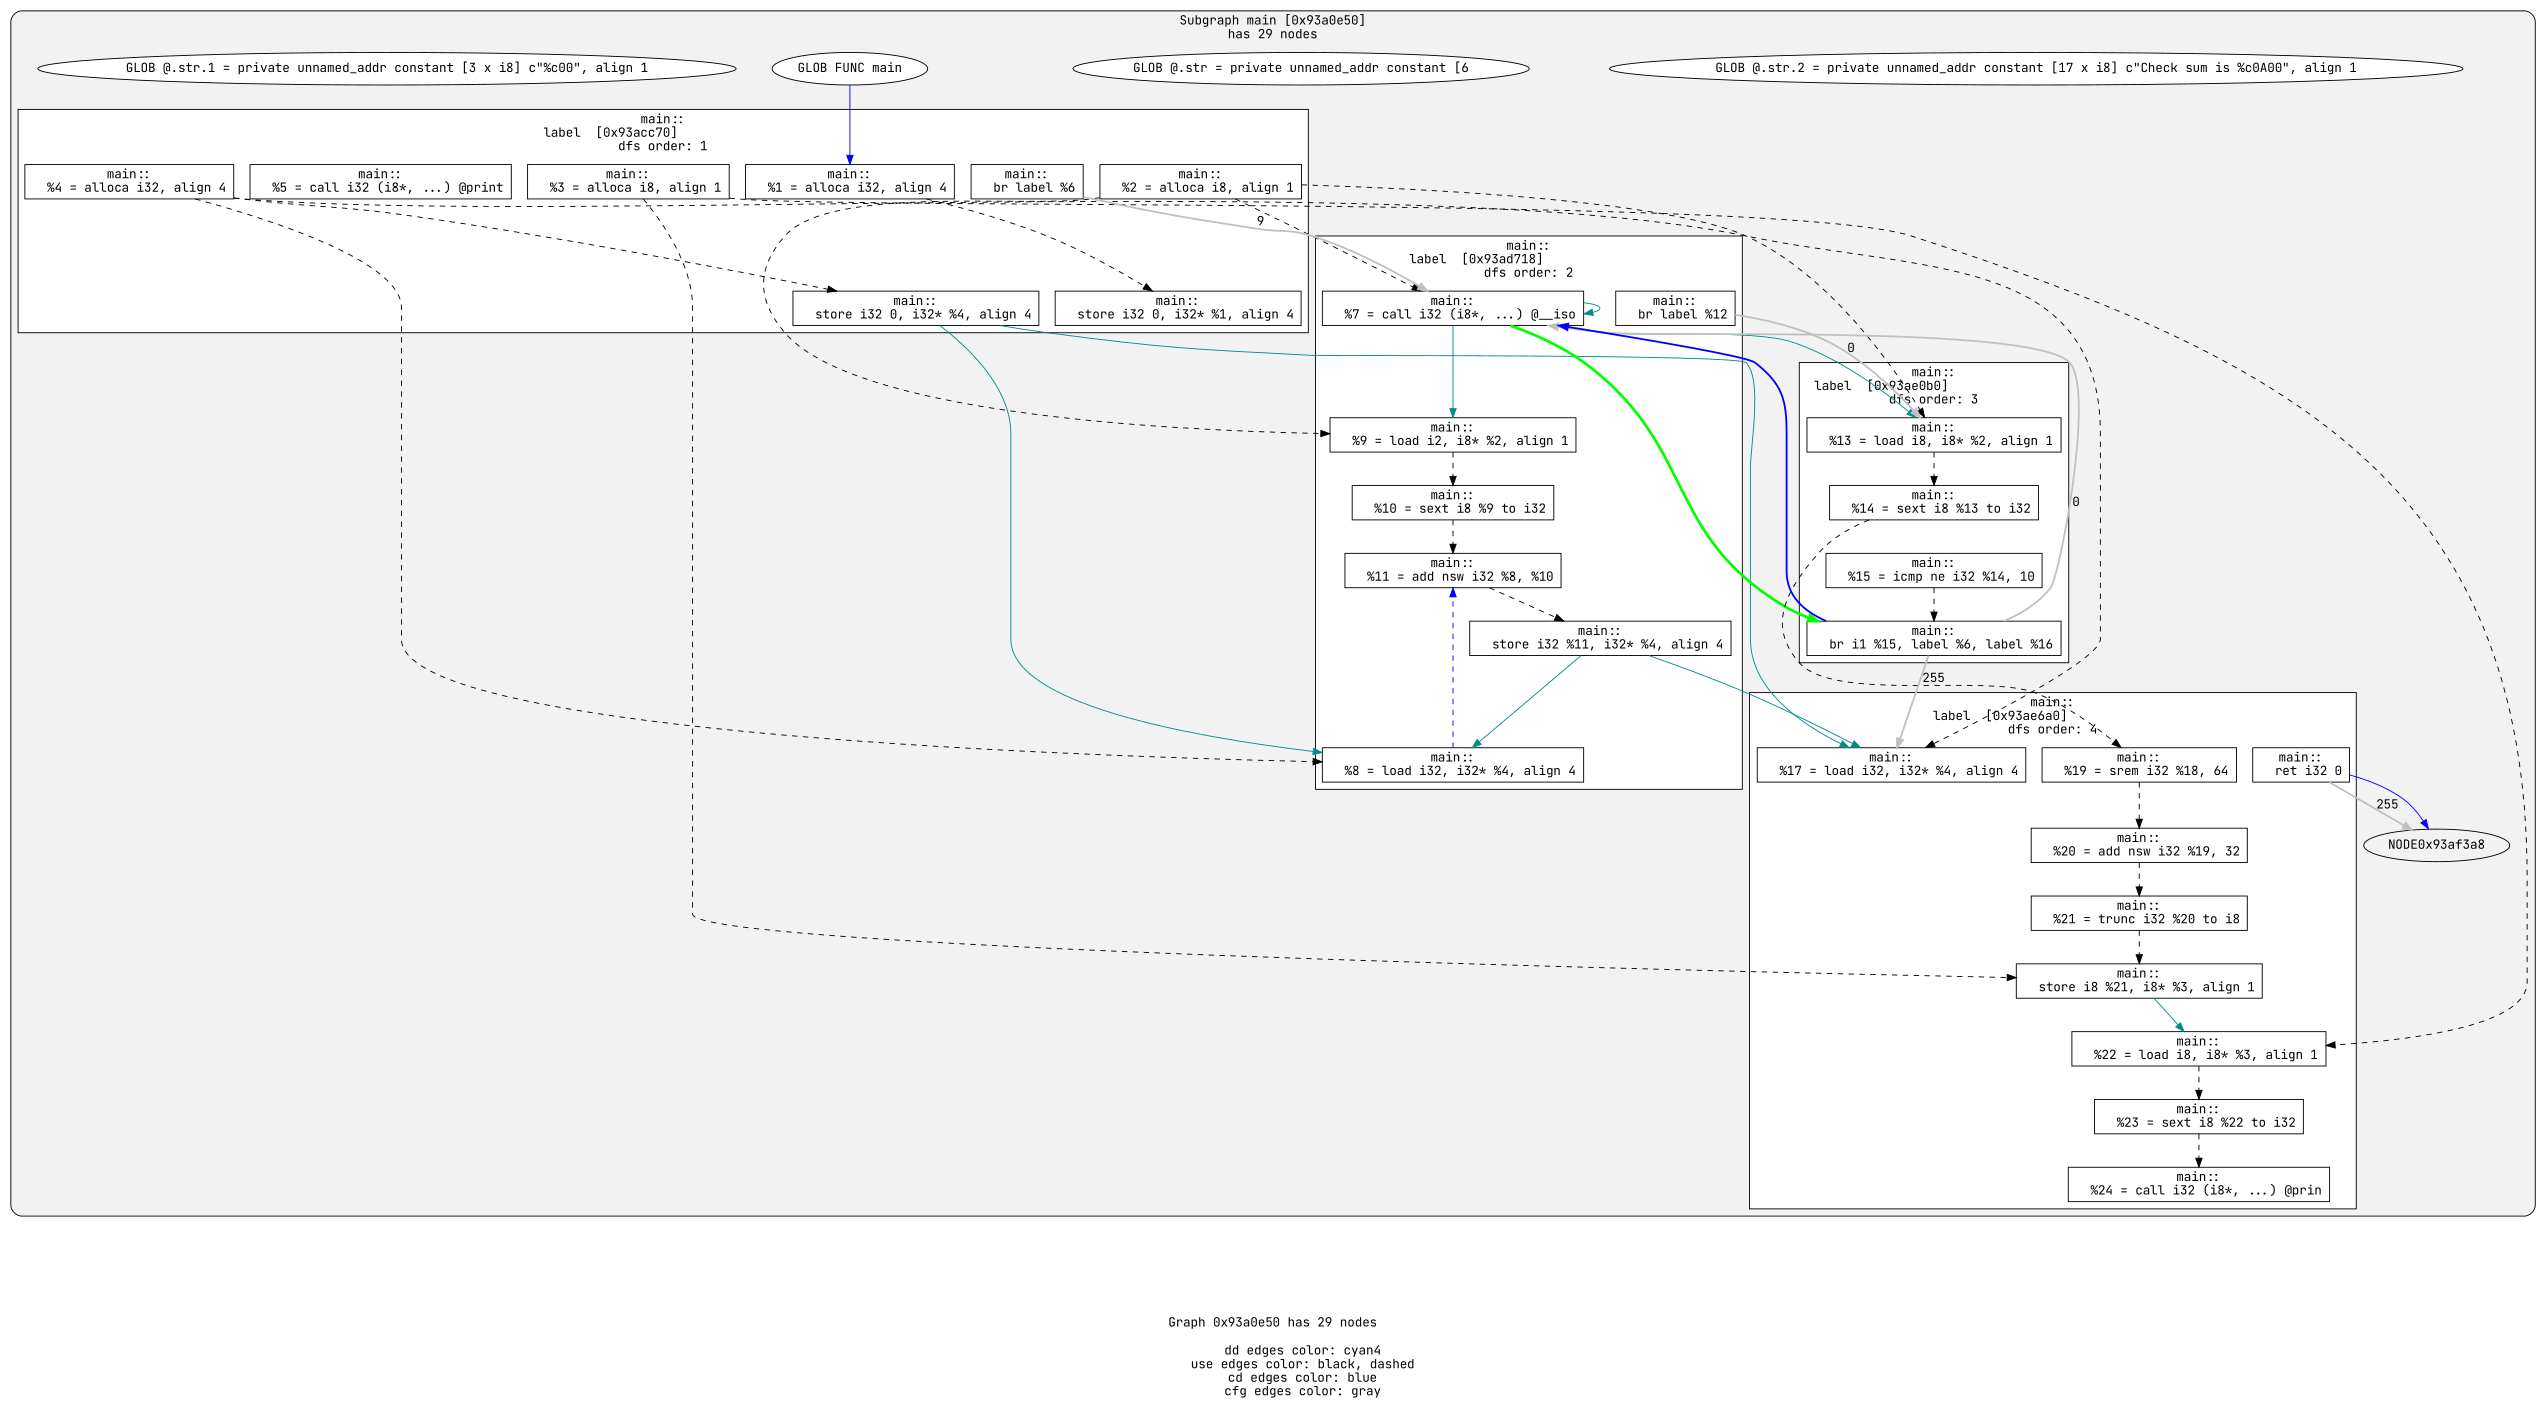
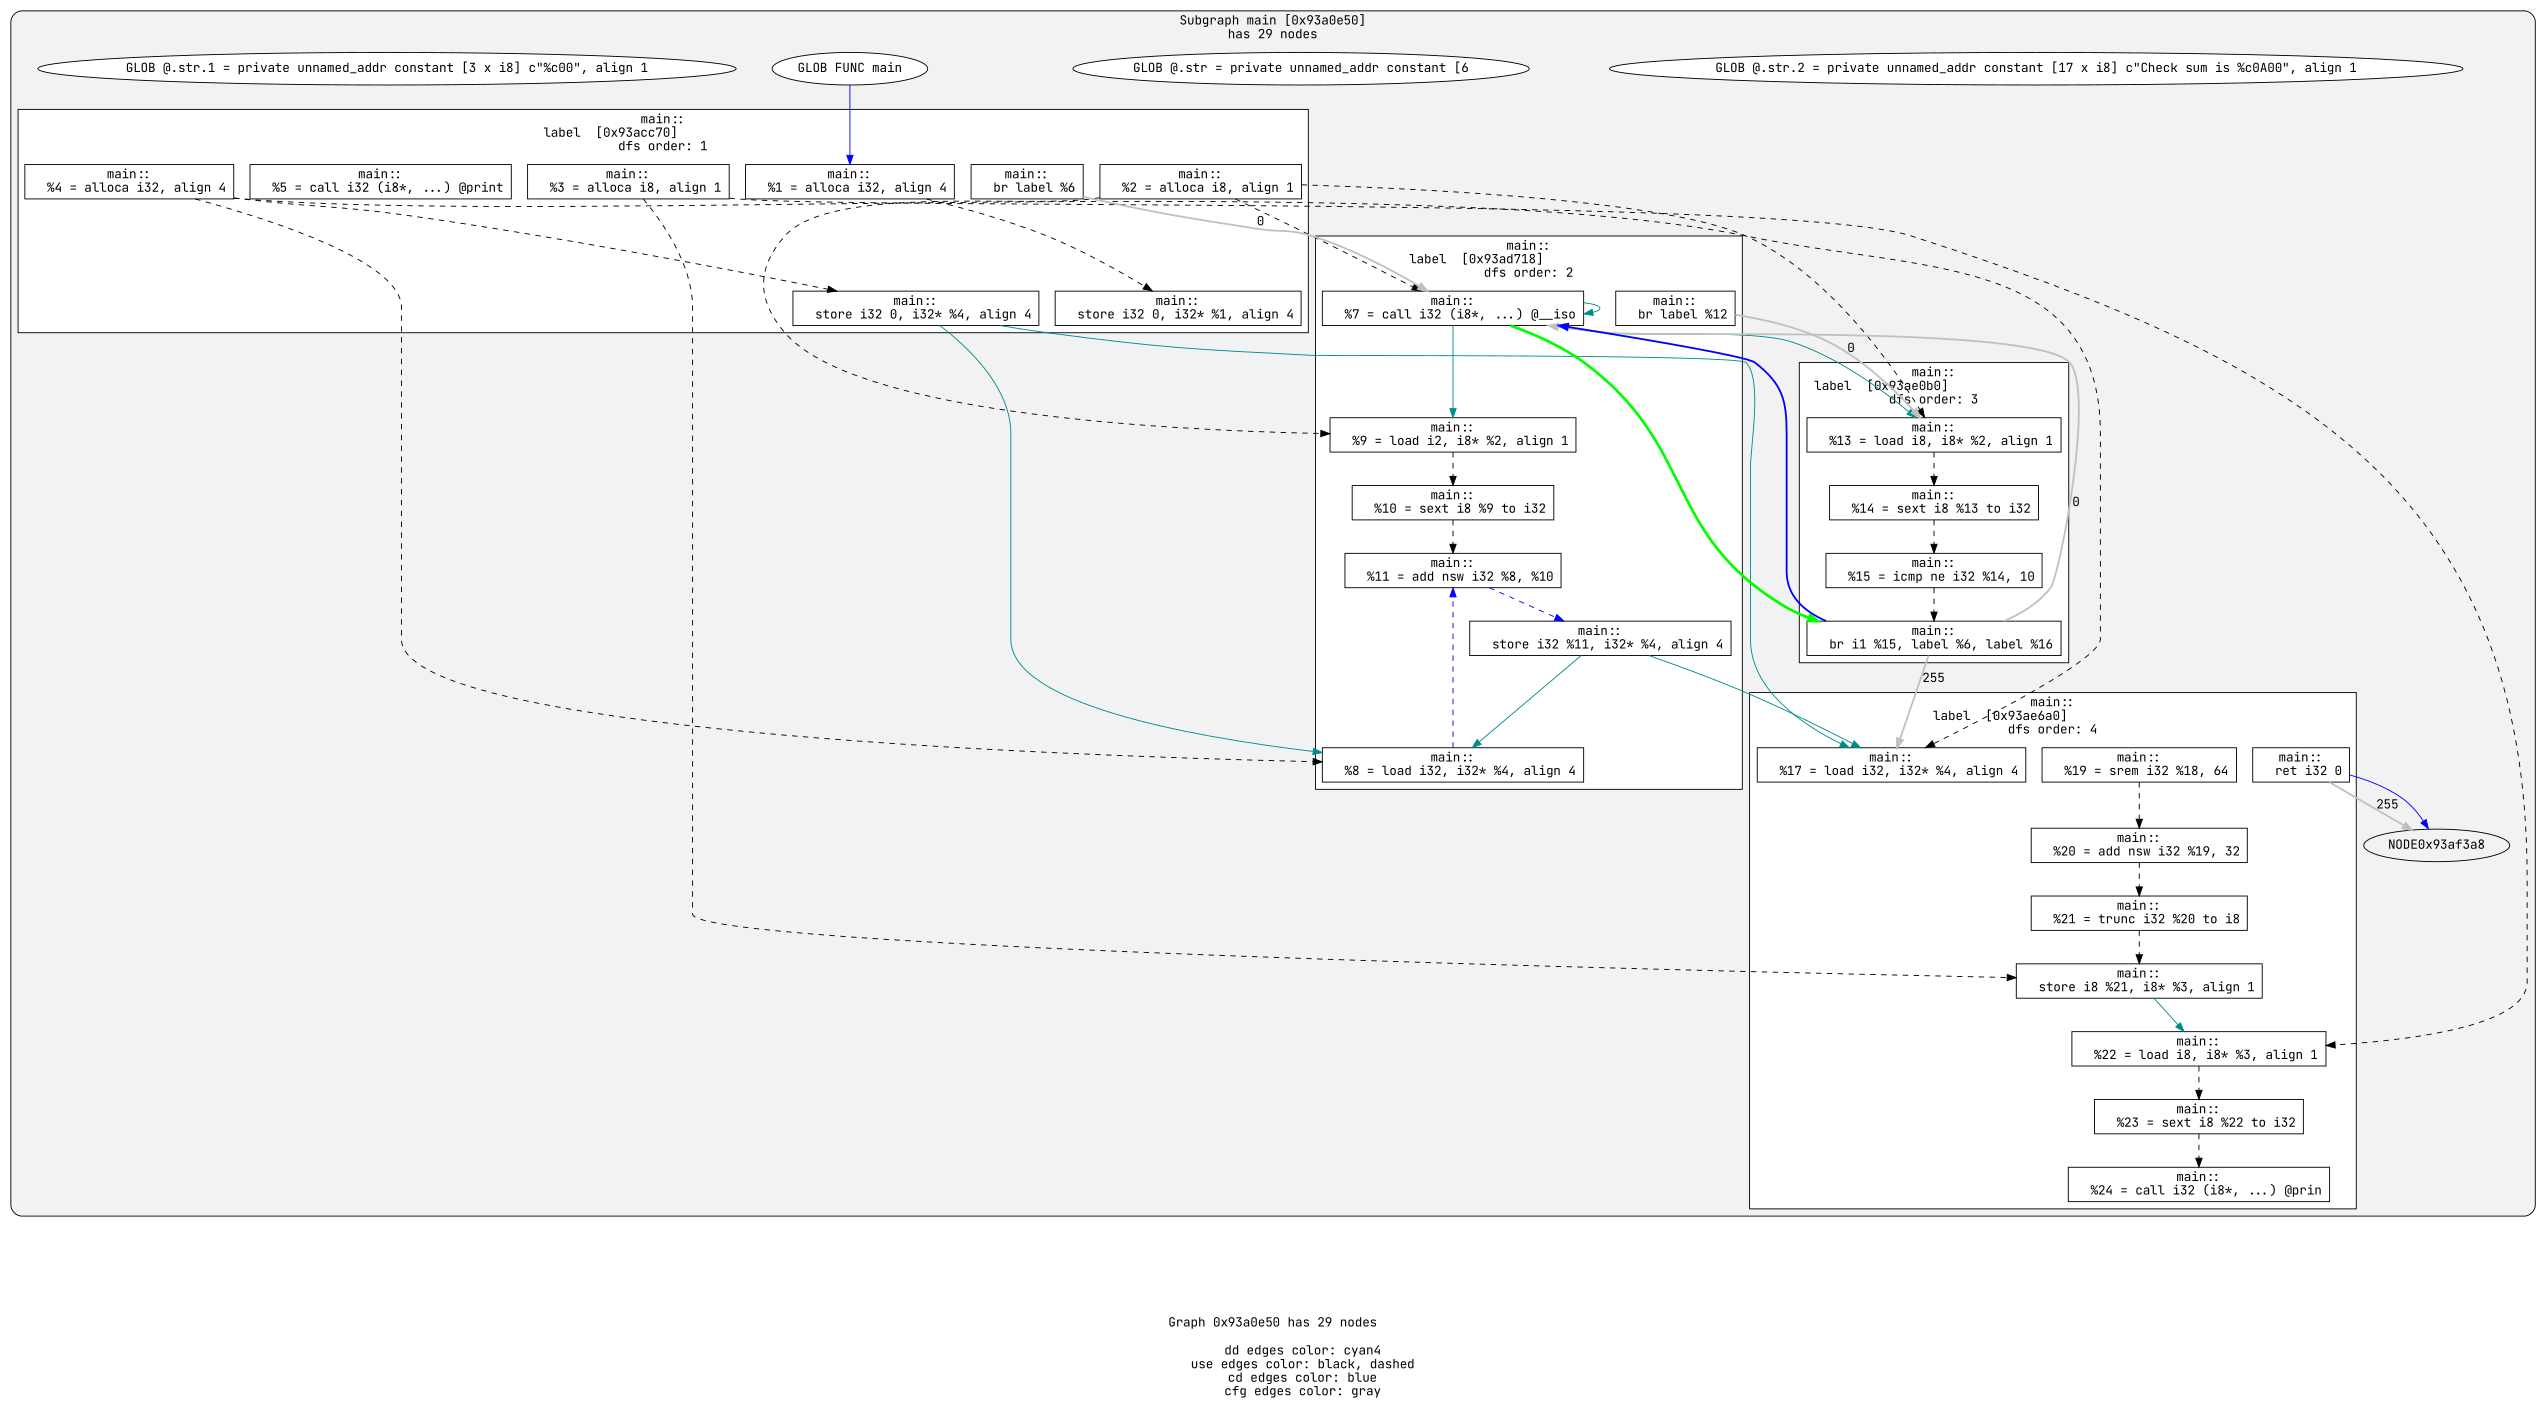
(1261, 222) -> (1261, 222)
(1522, 603) -> (1522, 603)
(1869, 684) -> (1934, 532)
